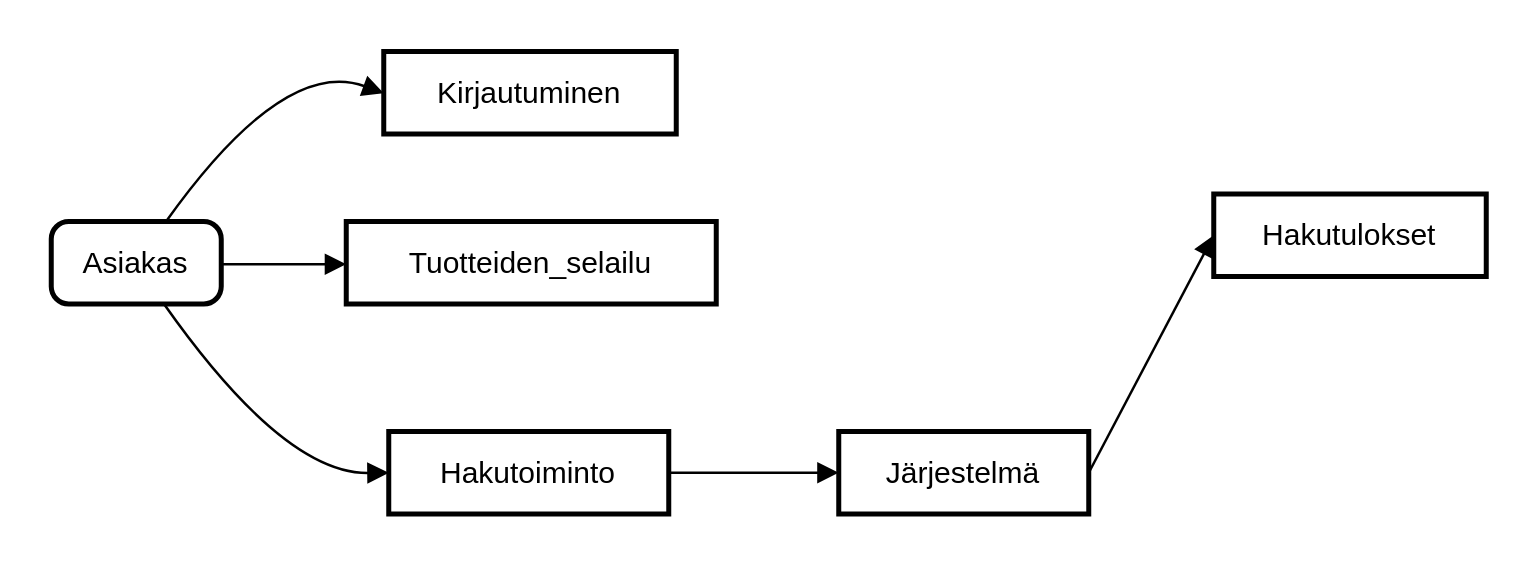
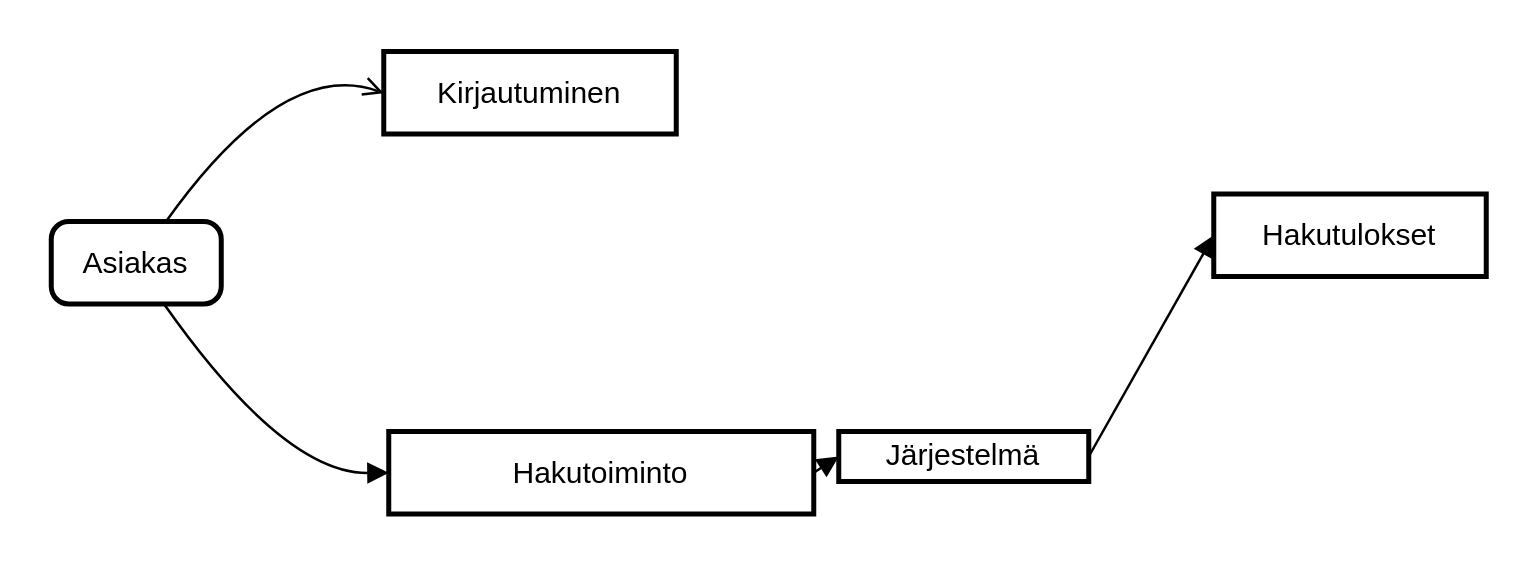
(271, 108) -> (275, 109)
(531, 263) -> none
(274, 264) -> none
(529, 473) -> (601, 473)
(964, 473) -> (964, 456)
